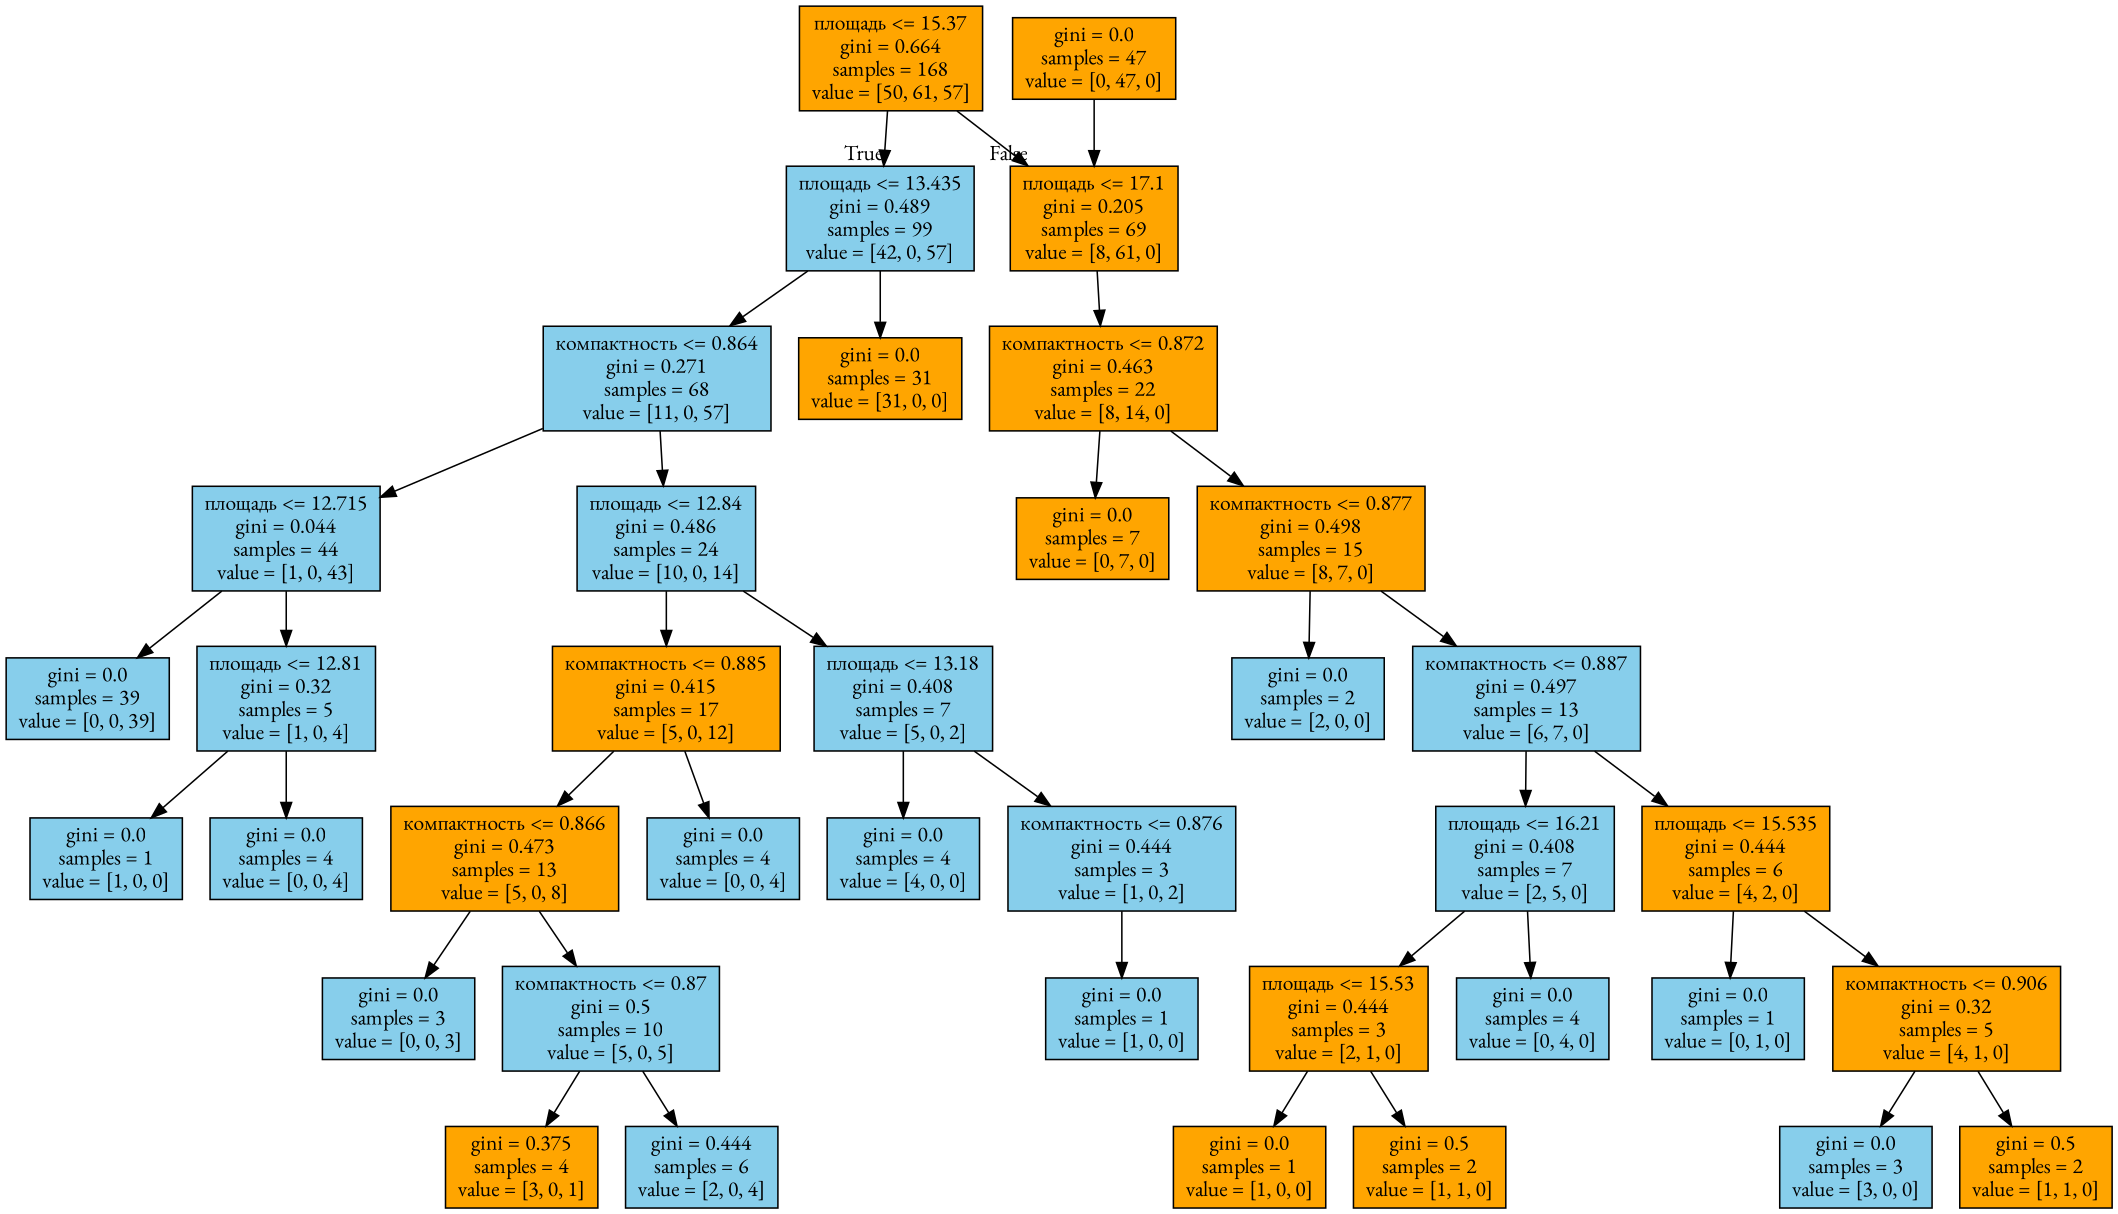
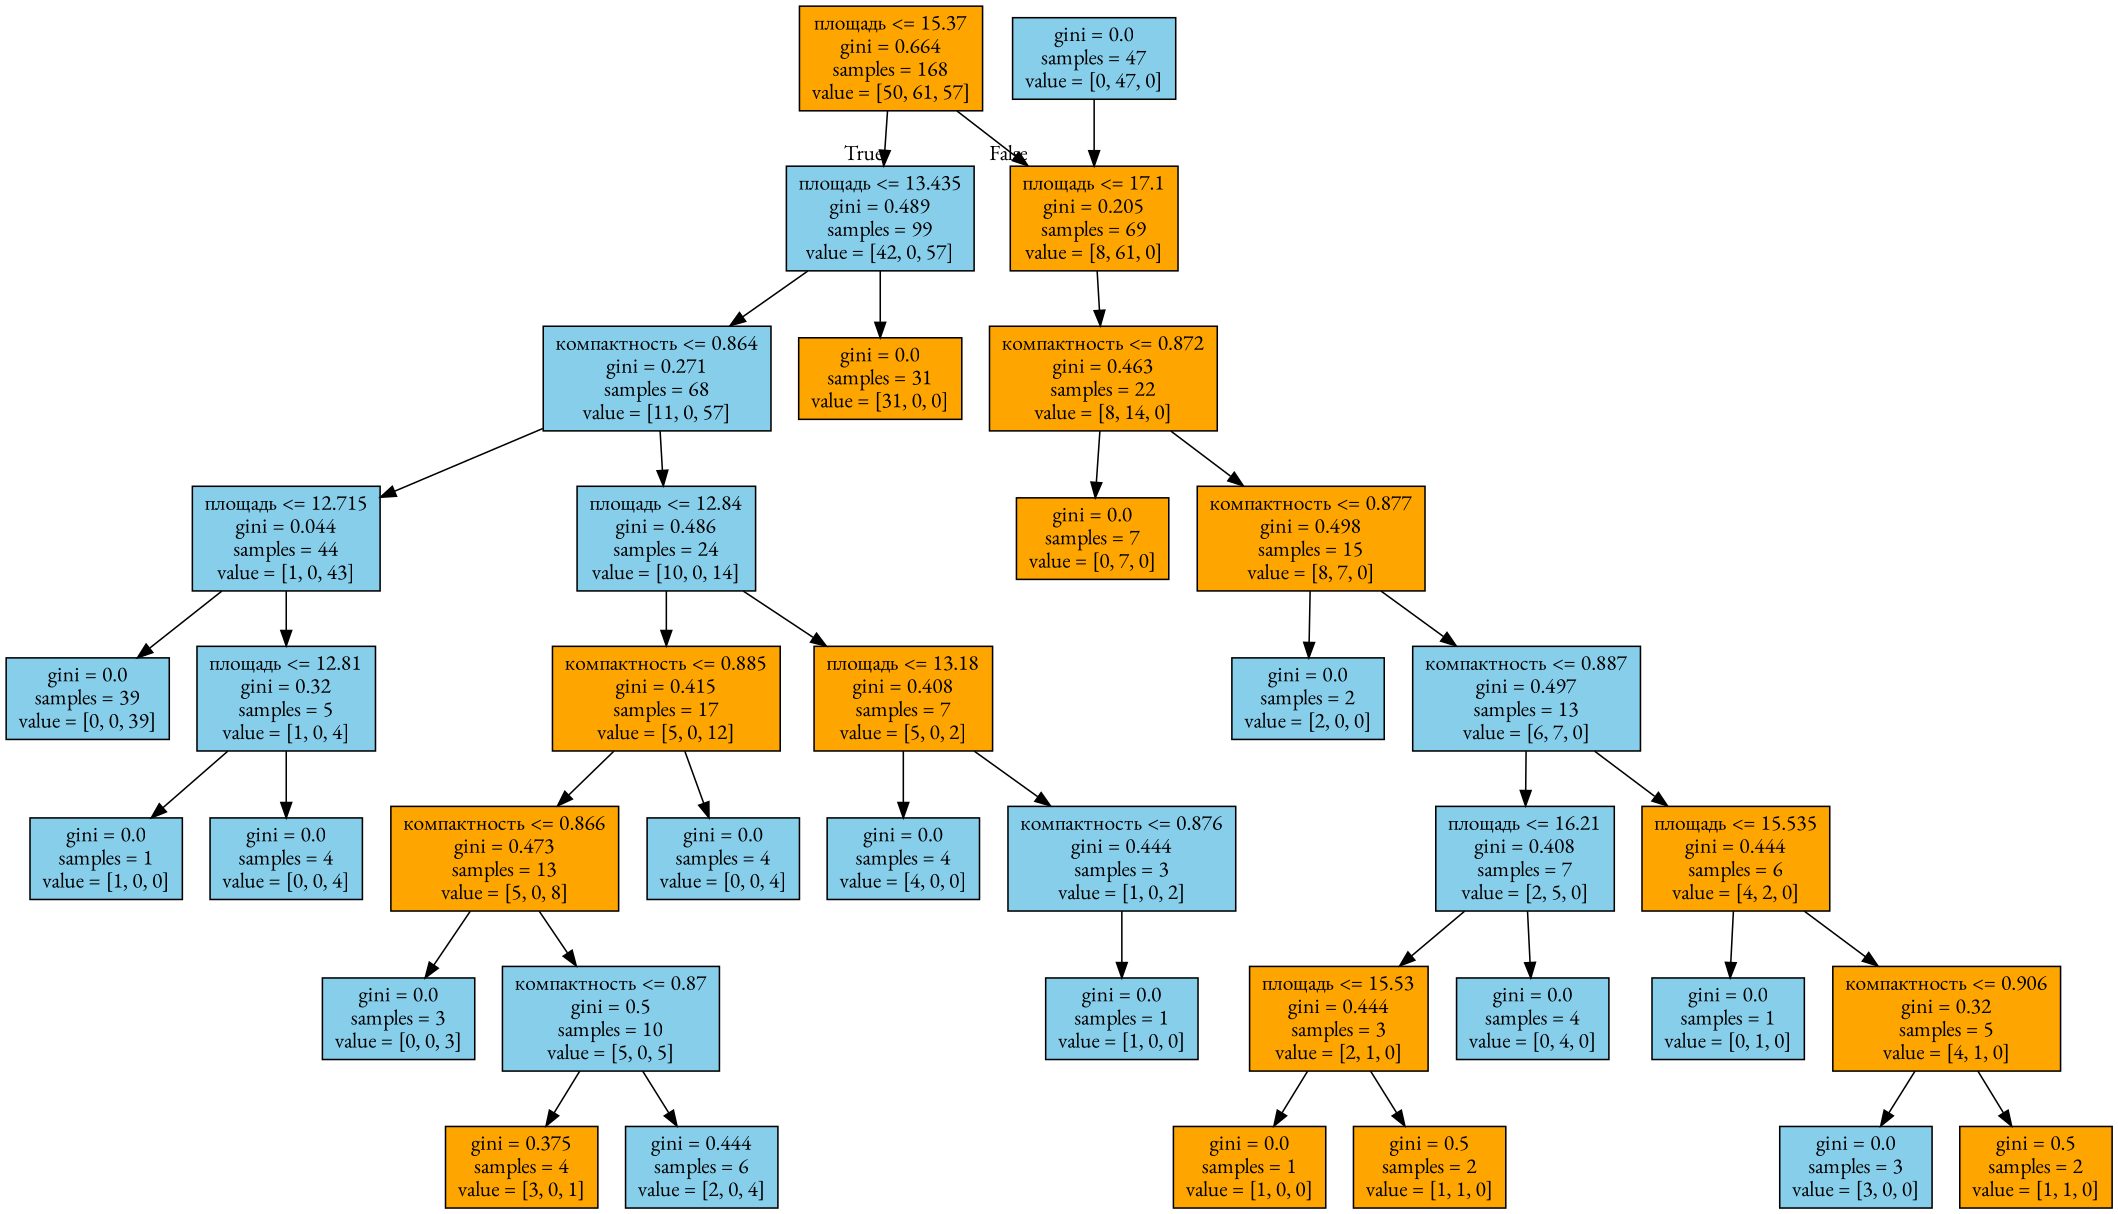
(1094, 58) -> (1094, 58)
(903, 699) -> (903, 699)
